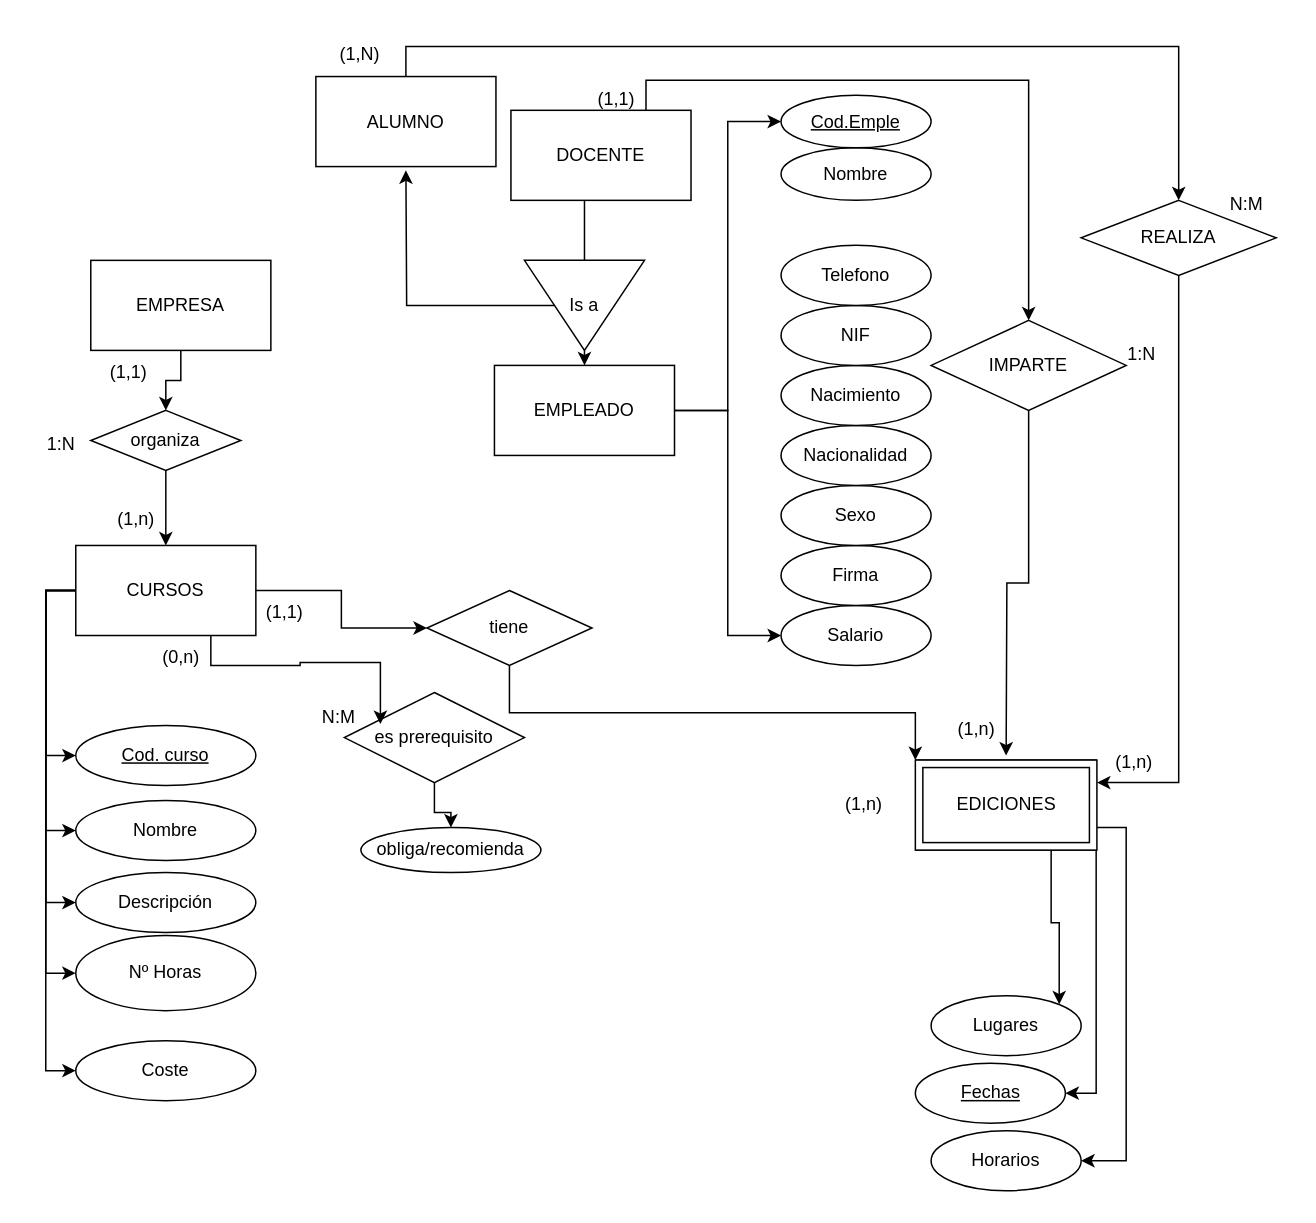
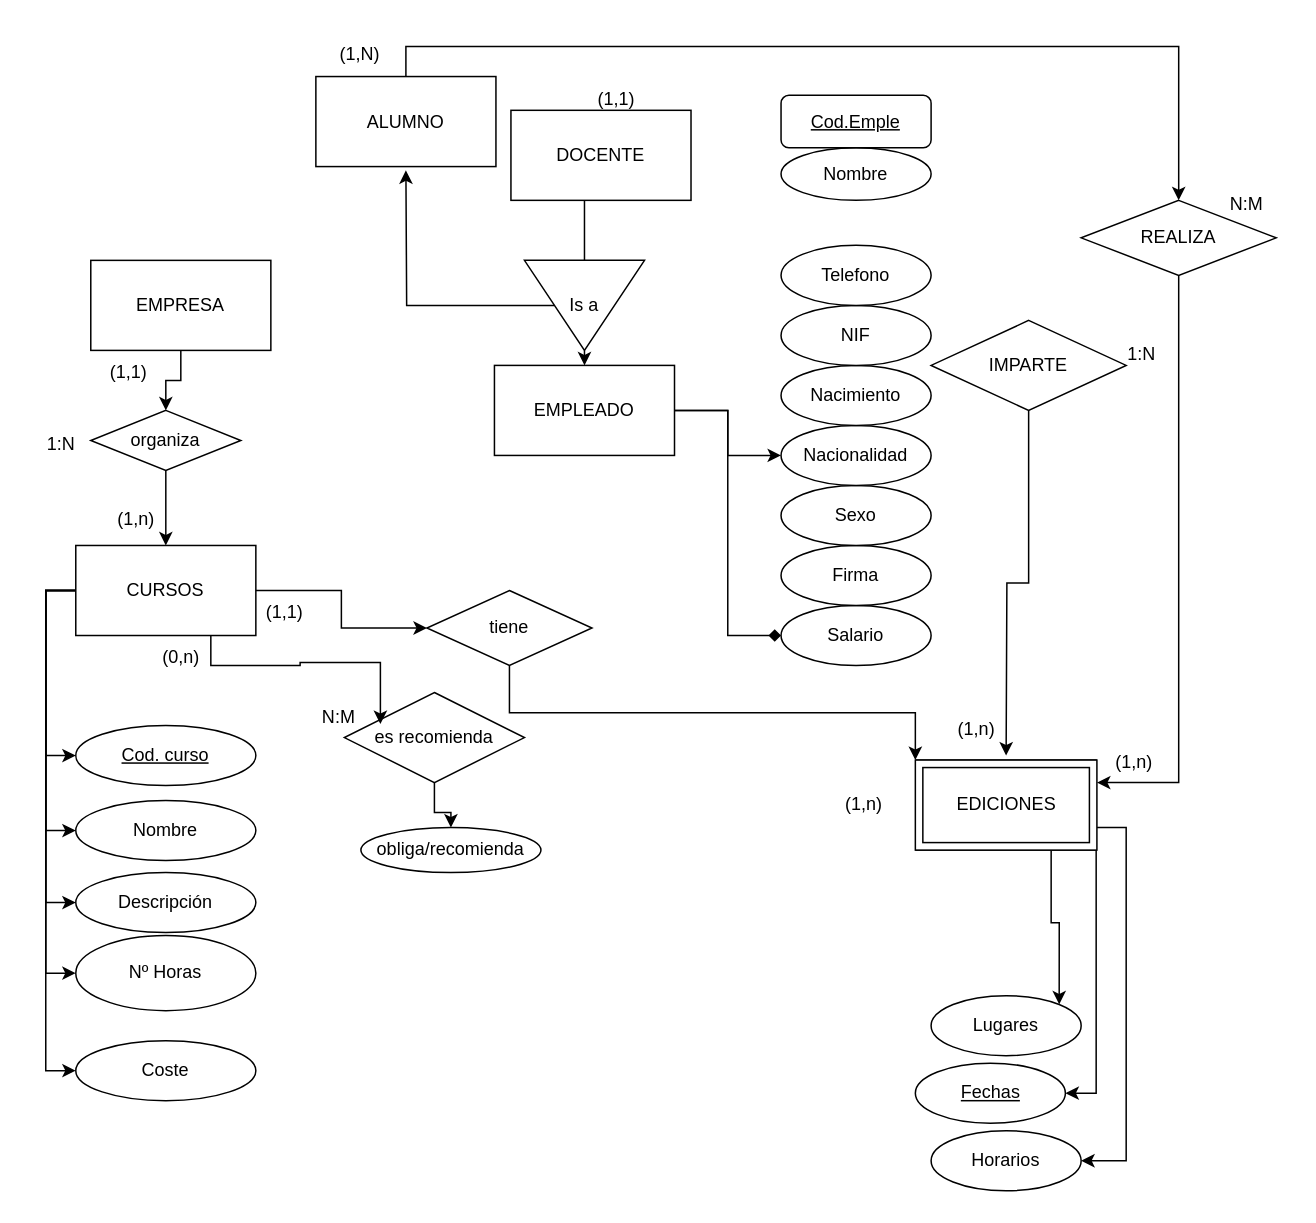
(937, 80) -> none
(856, 122) -> (856, 122)
(728, 244) -> (750, 455)
(769, 635) -> (768, 635)
(434, 737) -> (434, 737)
